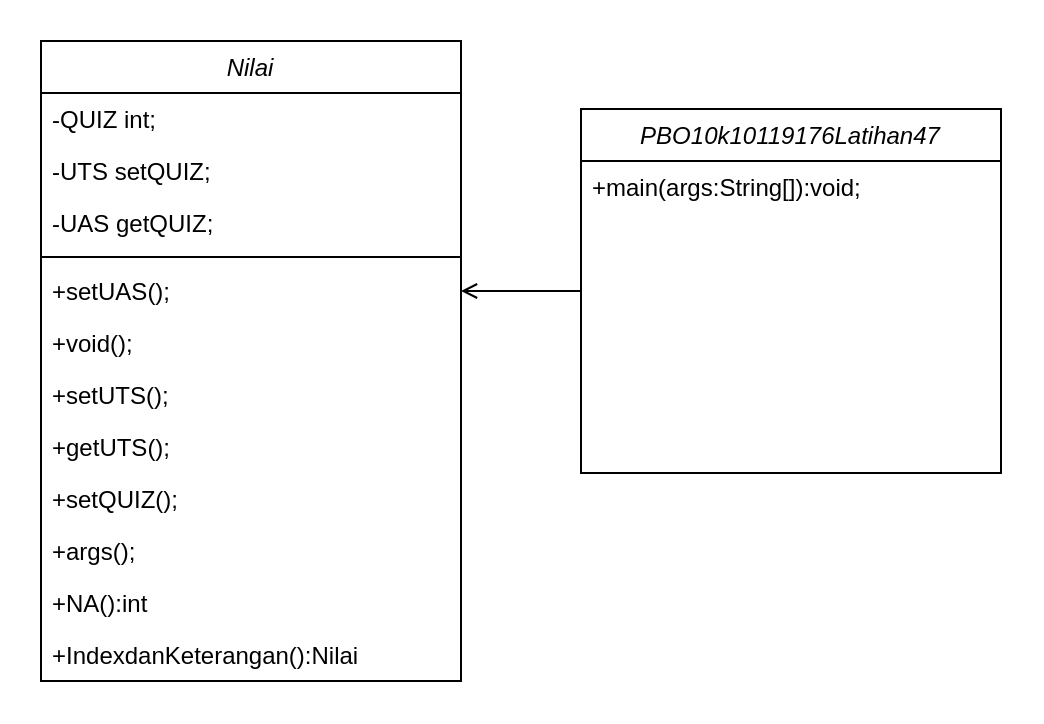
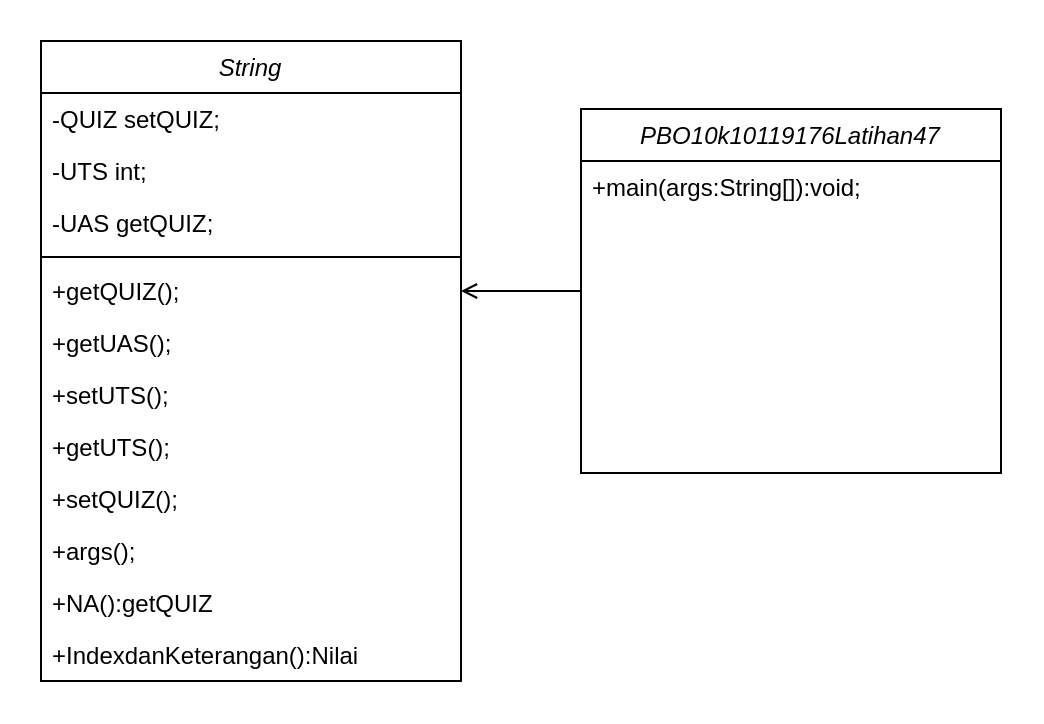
(250, 68) -> (250, 68)
(110, 120) -> (140, 120)
(133, 172) -> (103, 172)
(116, 292) -> (123, 292)
(100, 344) -> (116, 344)
(106, 604) -> (136, 604)
